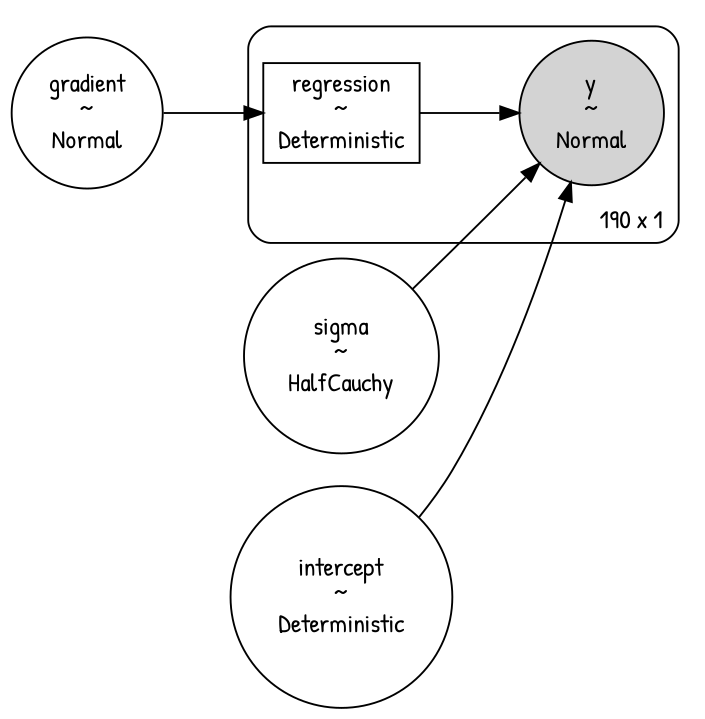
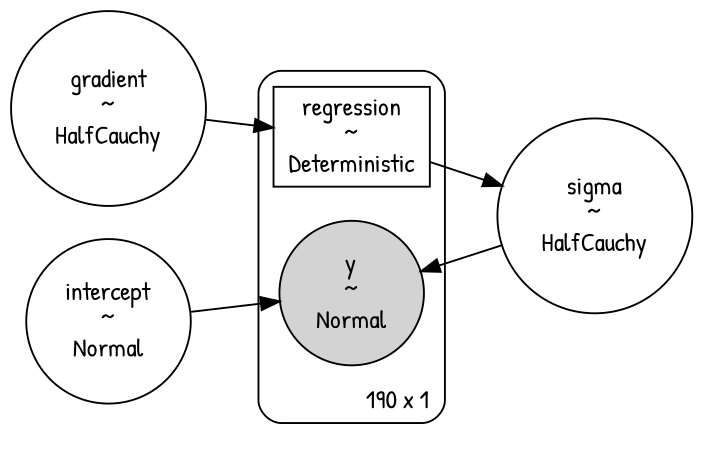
(87, 113) -> (109, 109)
(460, 113) -> (457, 171)
(341, 597) -> (109, 321)
